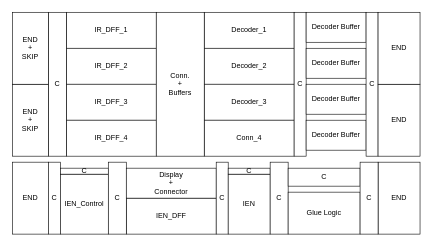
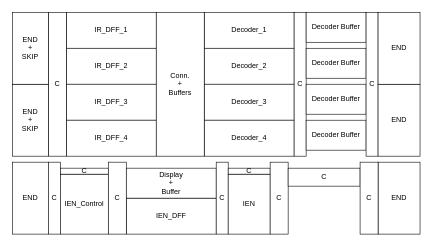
(249, 138) -> (249, 138)
(171, 183) -> (171, 183)
(324, 213) -> none
